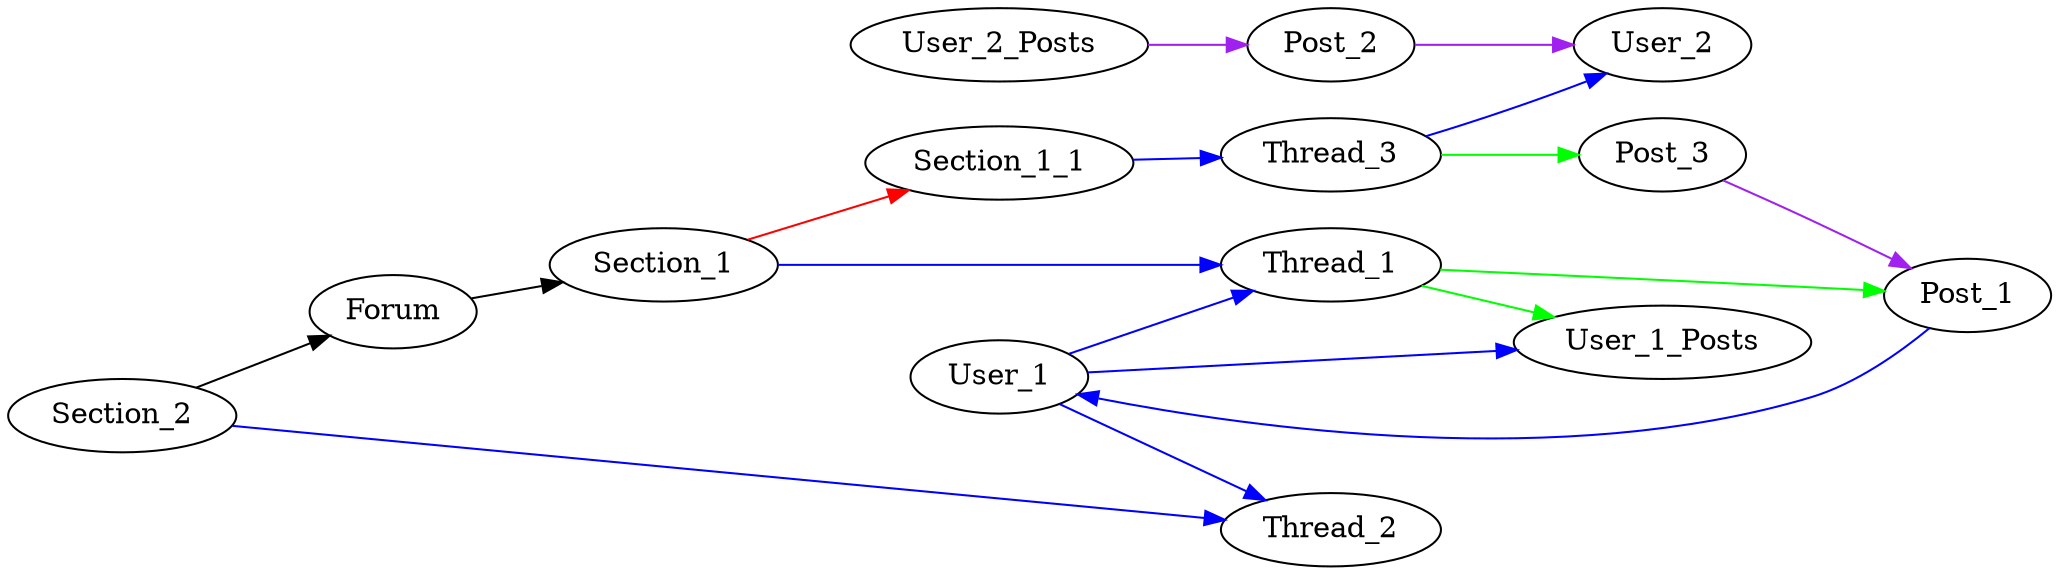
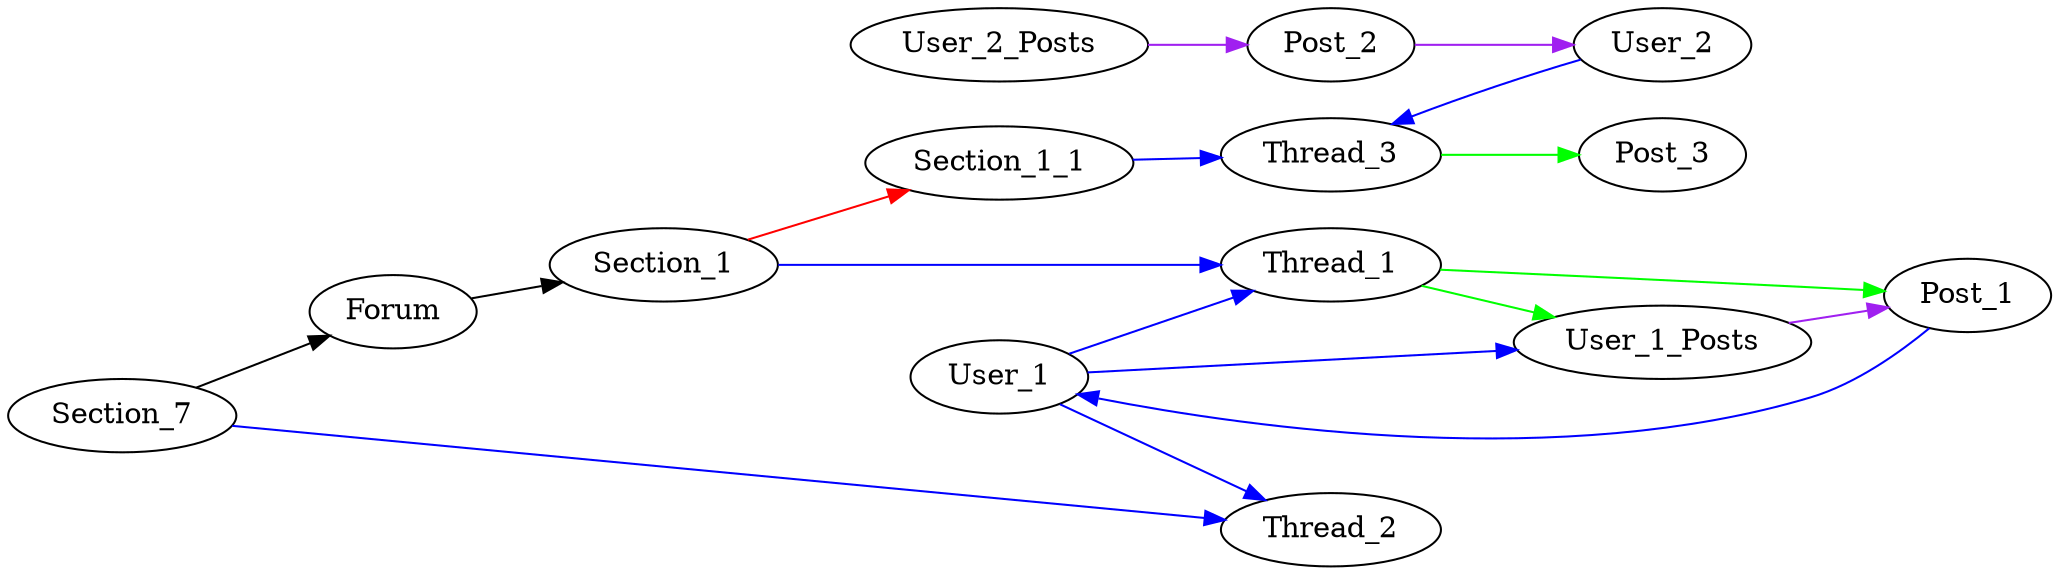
(1507, 110) -> (1496, 86)
(1808, 219) -> (1828, 317)
(122, 416) -> (122, 416)
